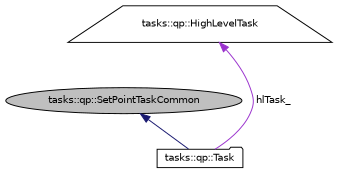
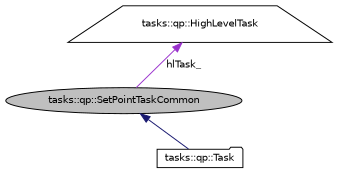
(253, 103) -> (156, 69)
